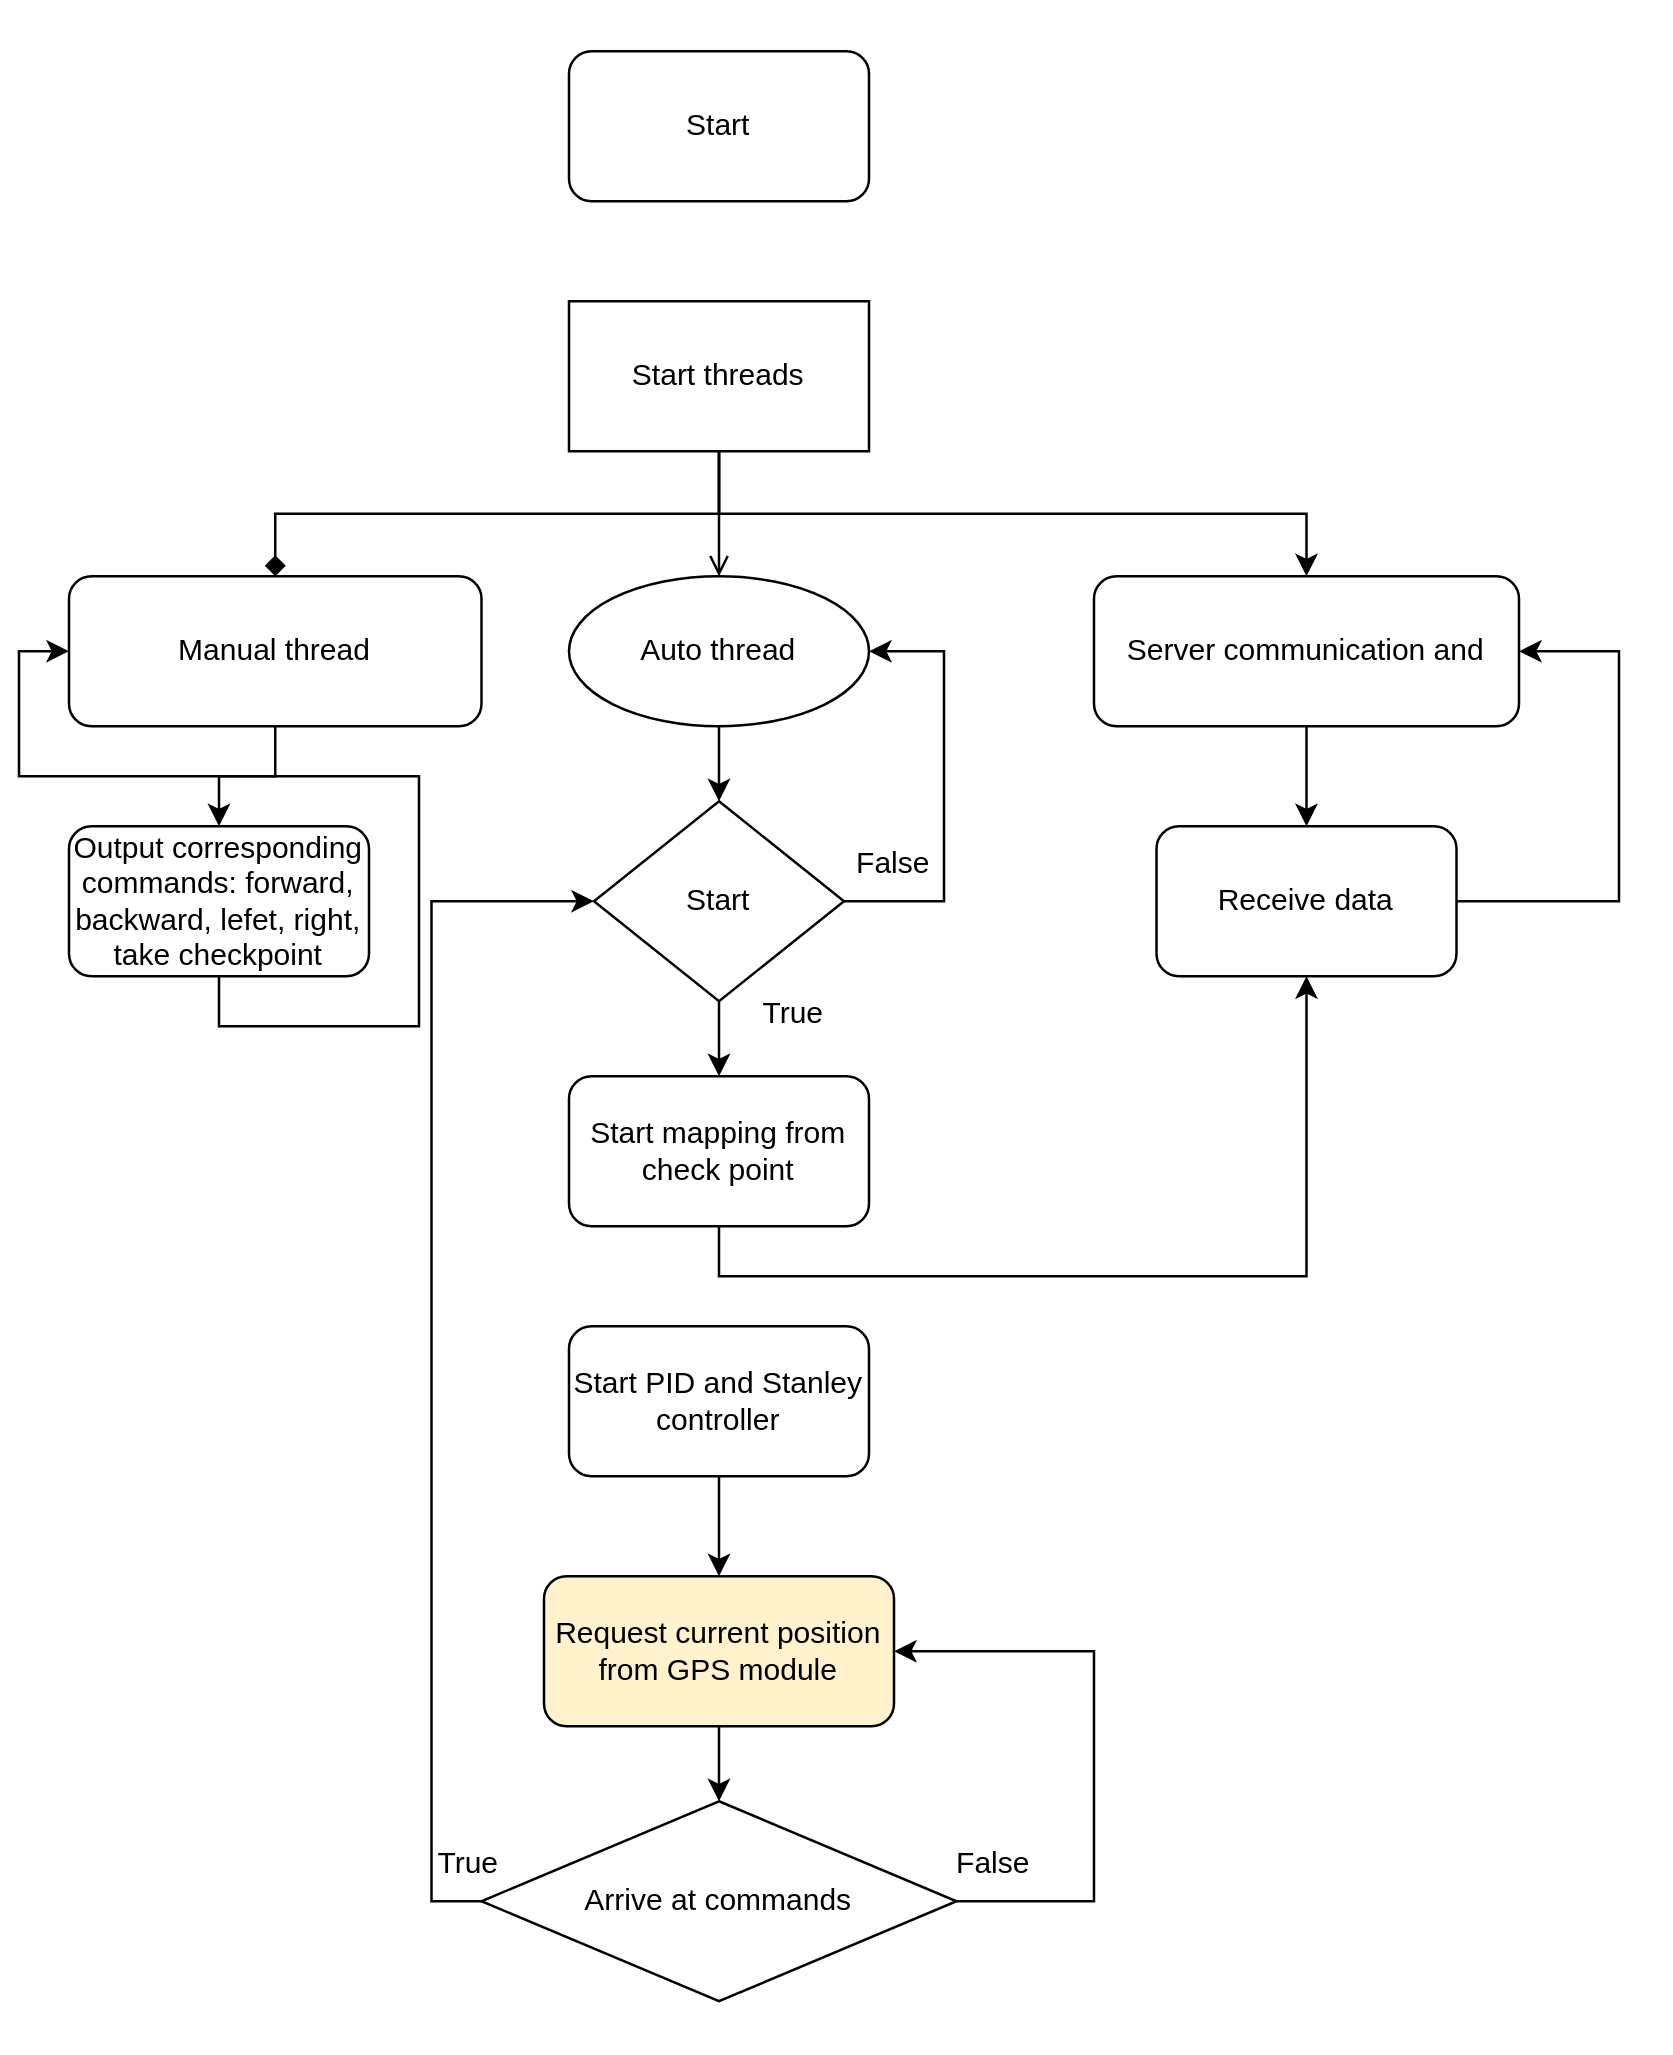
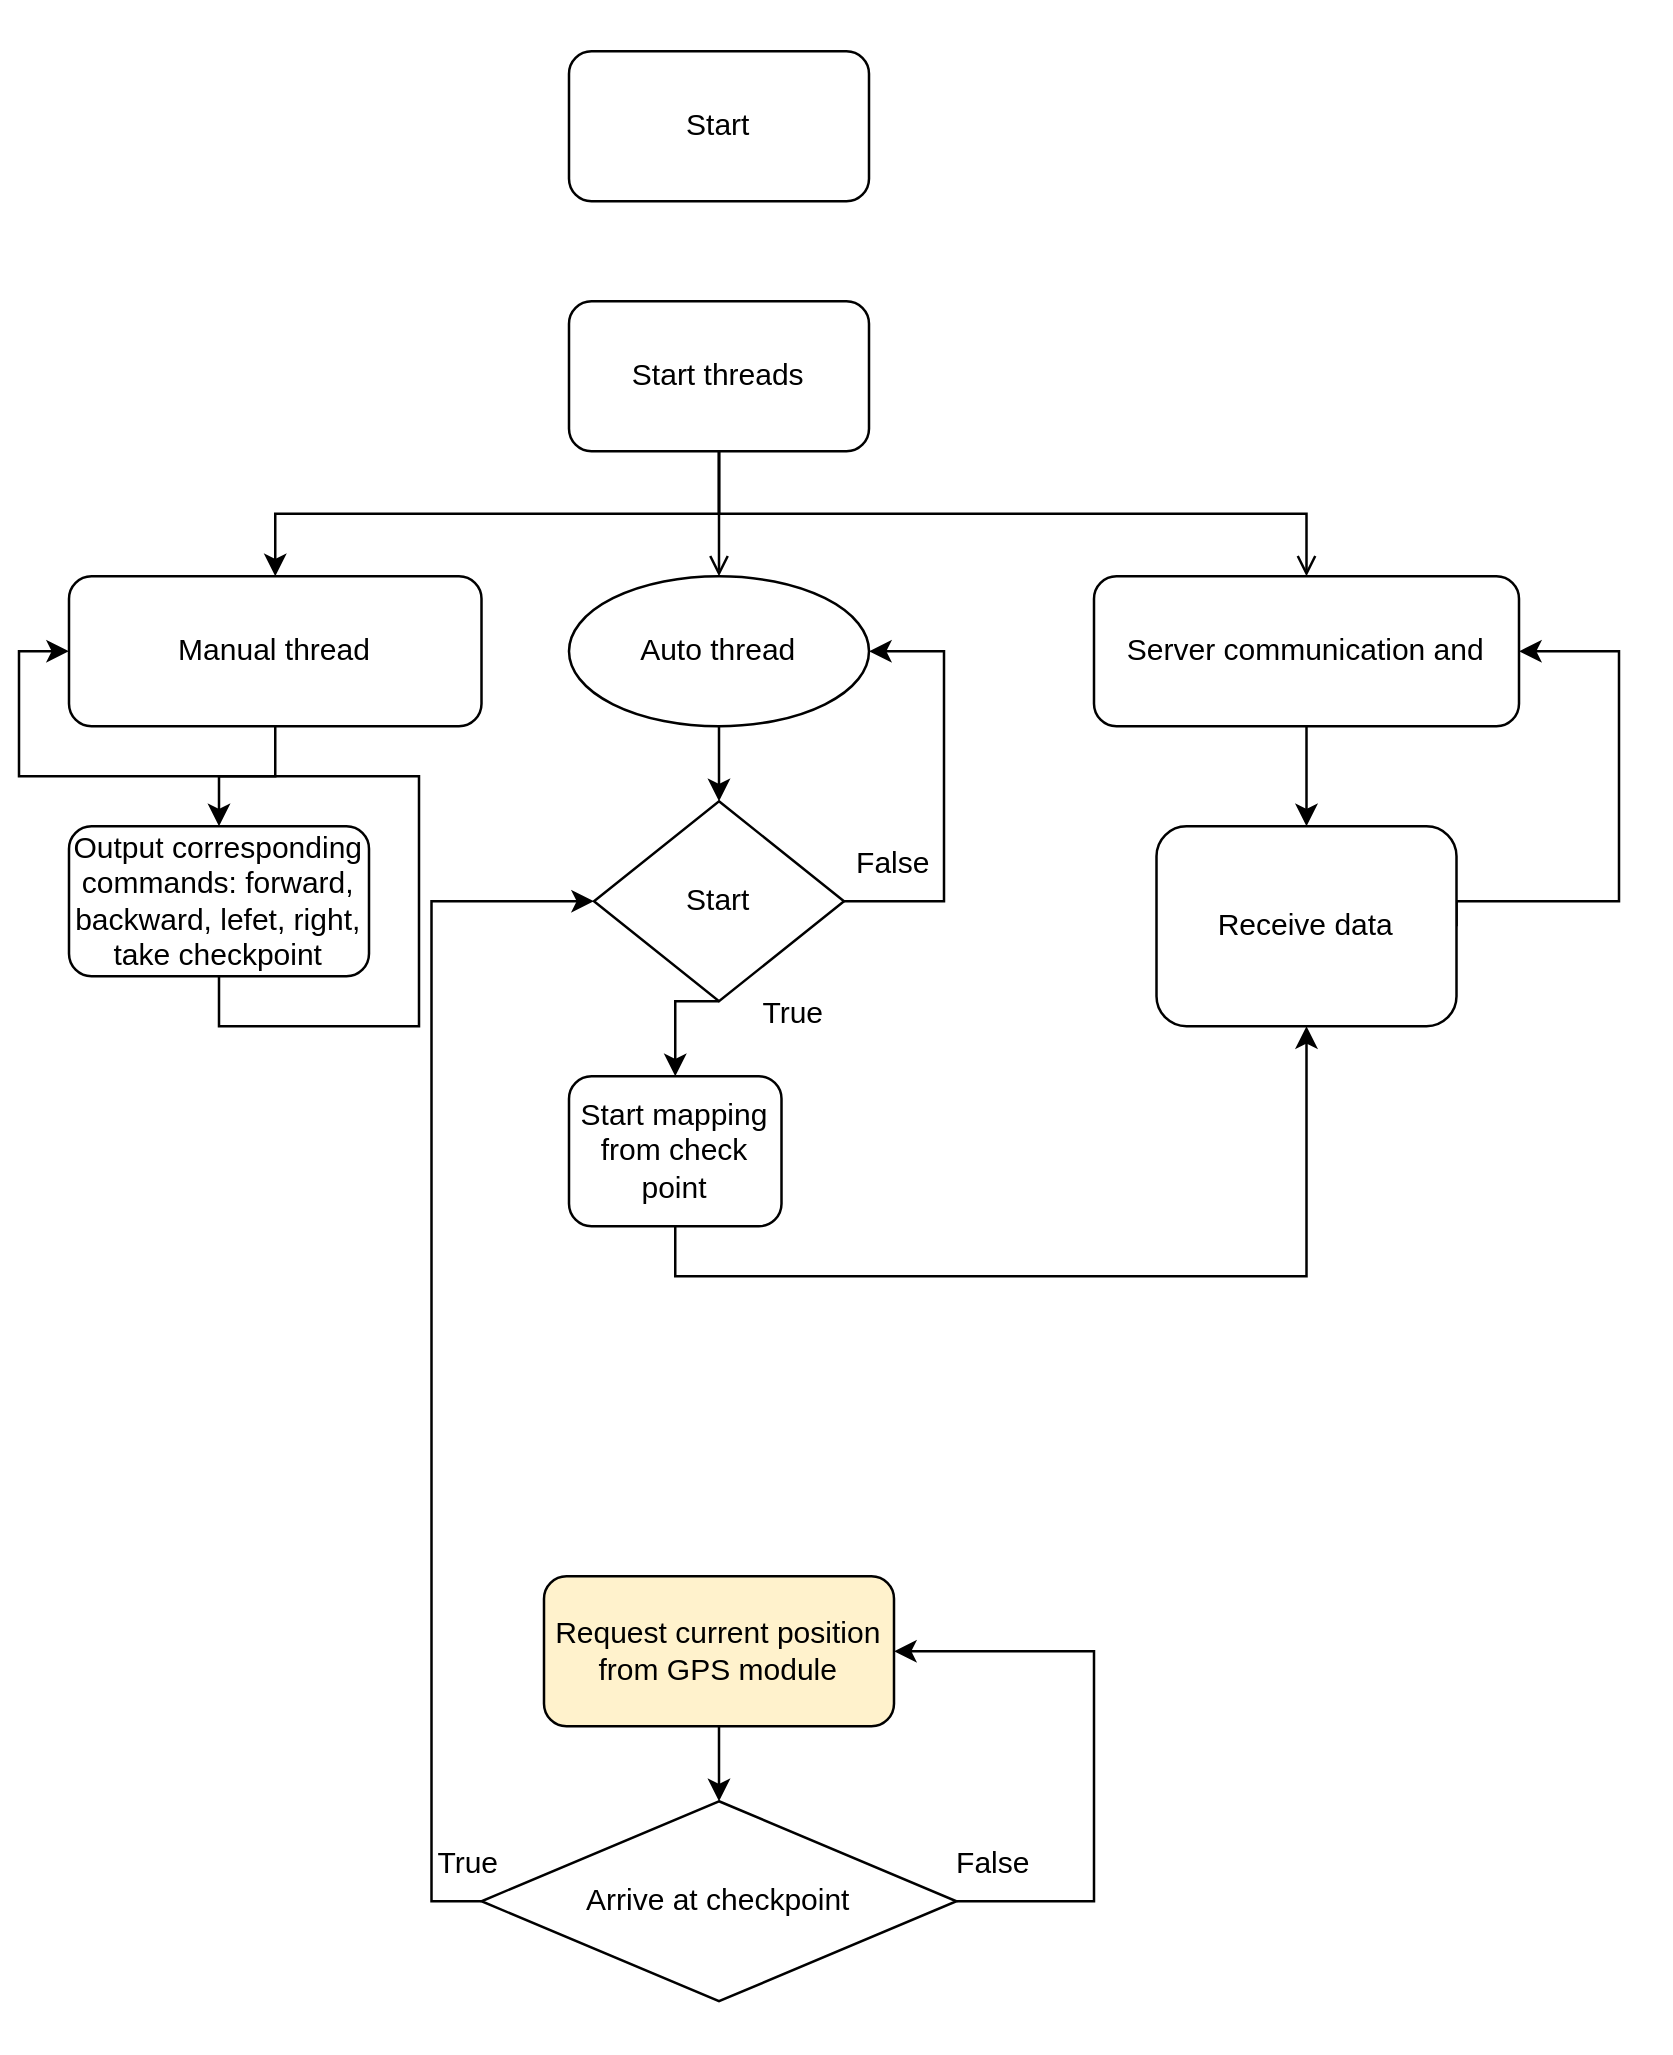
(719, 376) -> (719, 376)
(275, 556) -> (275, 557)
(1306, 558) -> (1306, 562)
(1306, 901) -> (1306, 926)
(719, 1151) -> (675, 1151)
(719, 1401) -> none
(719, 1518) -> none
(719, 1901) -> (719, 1901)
